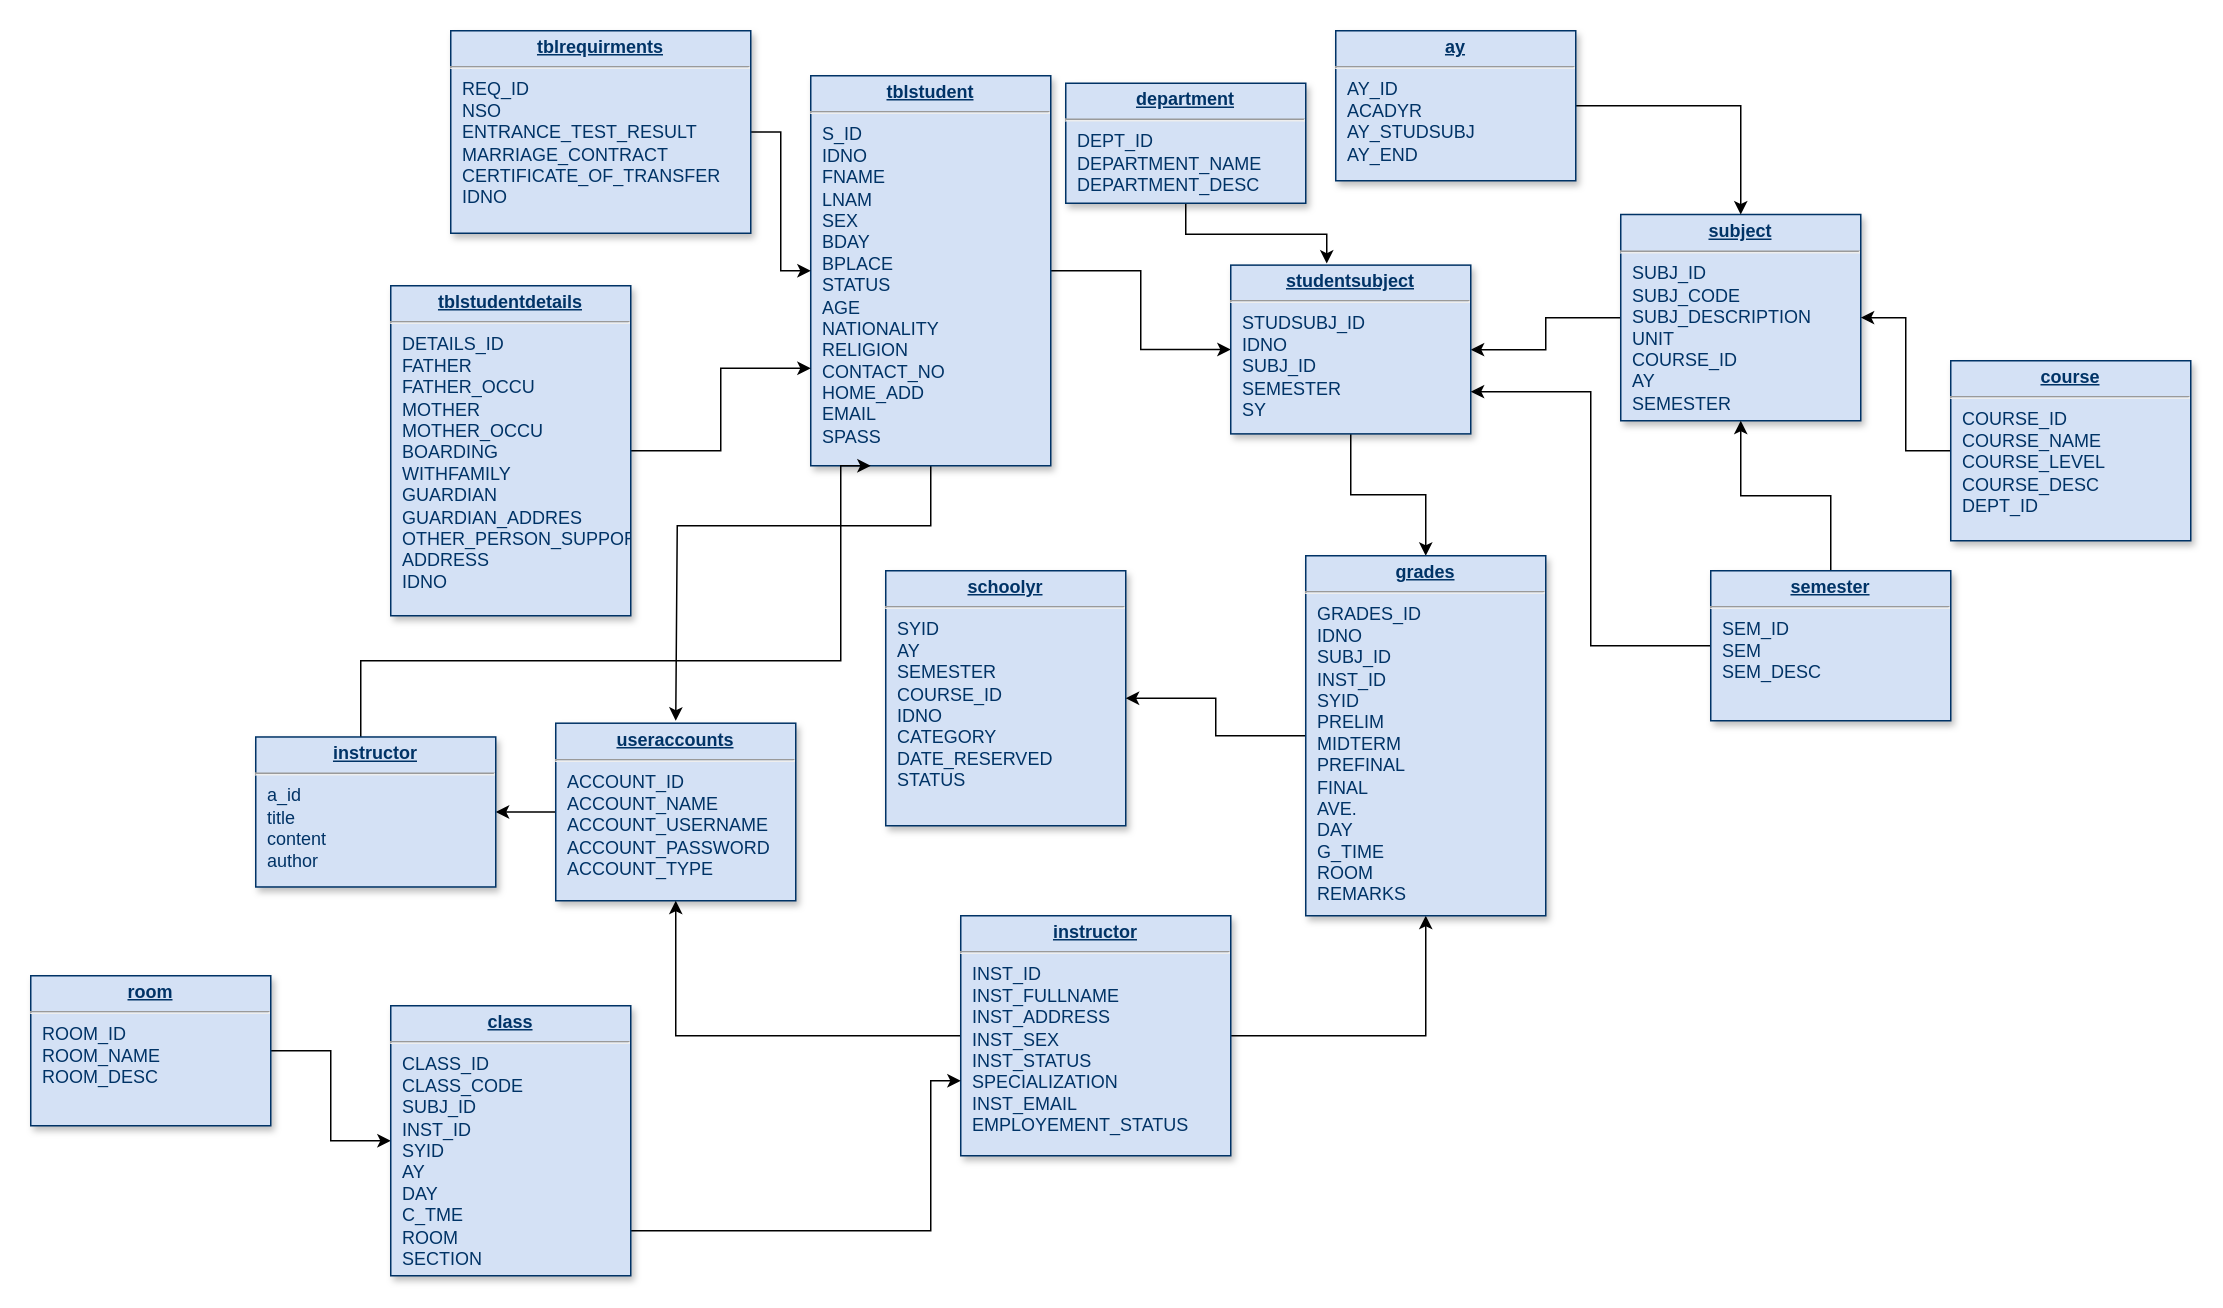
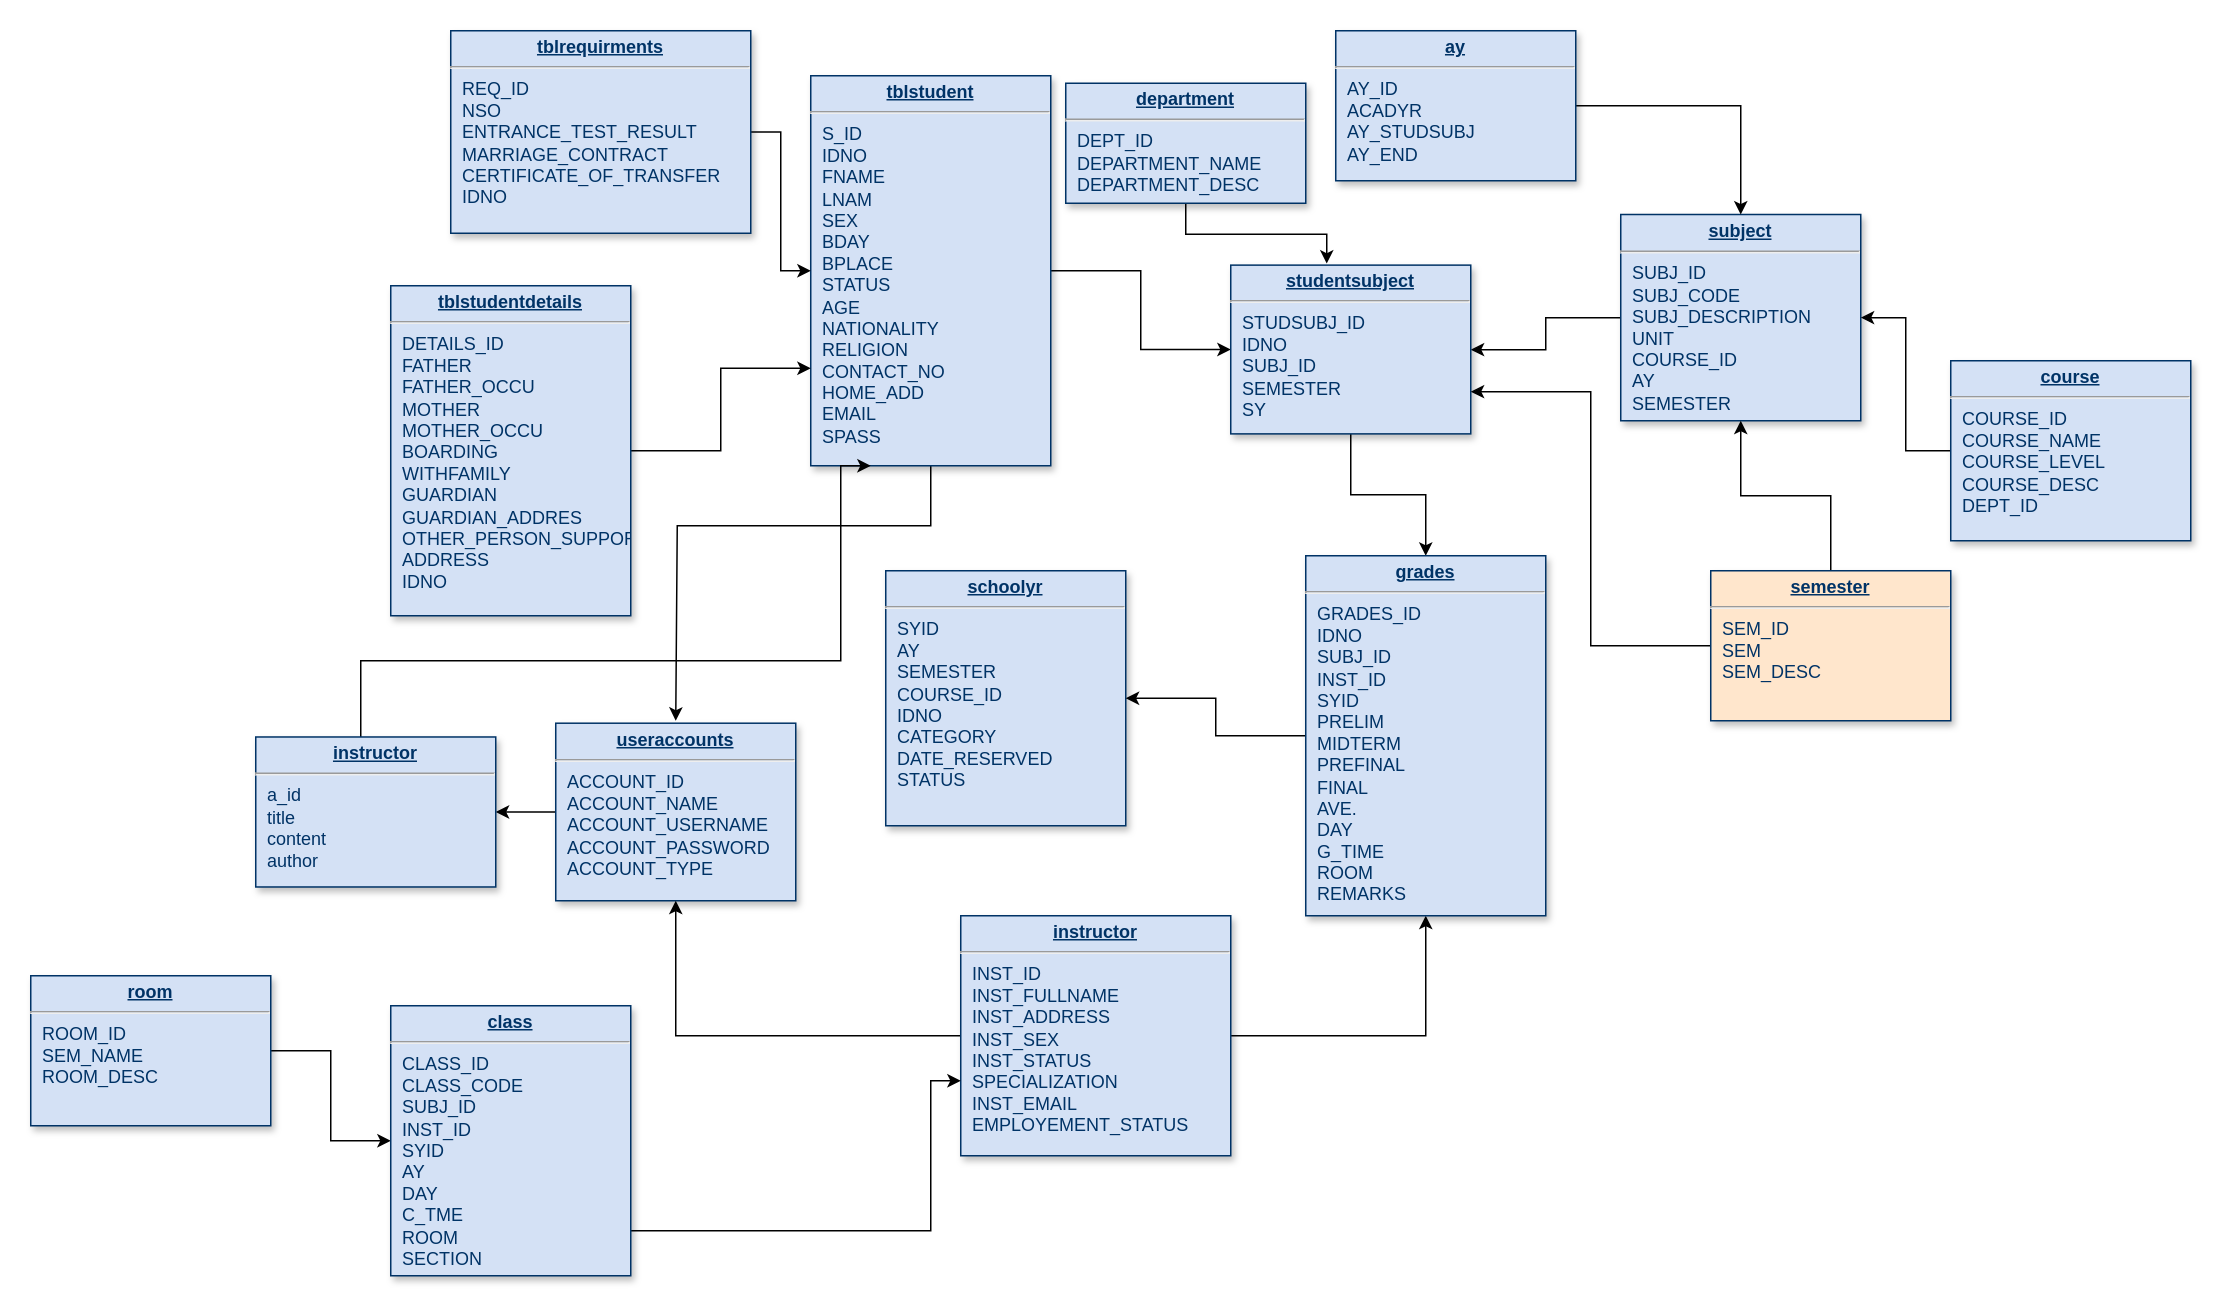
(1831, 646) -> (1831, 646)
(76, 1019) -> (76, 1019)
